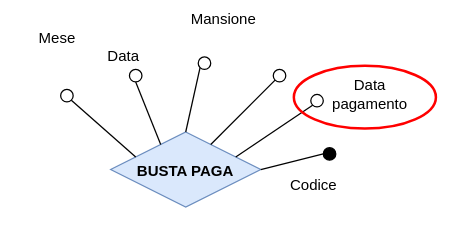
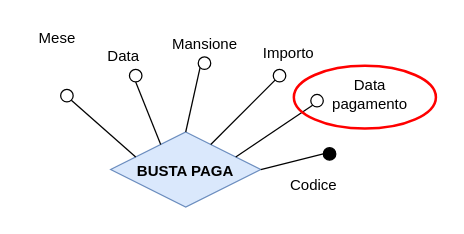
(223, 19) -> (204, 44)
none -> (288, 53)
